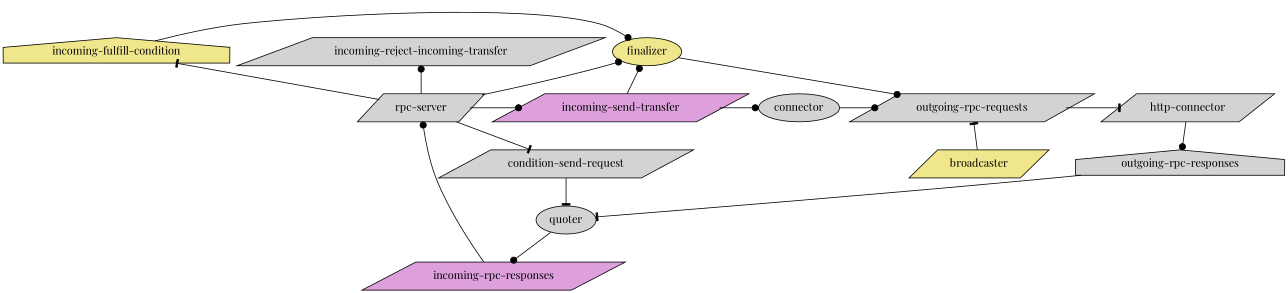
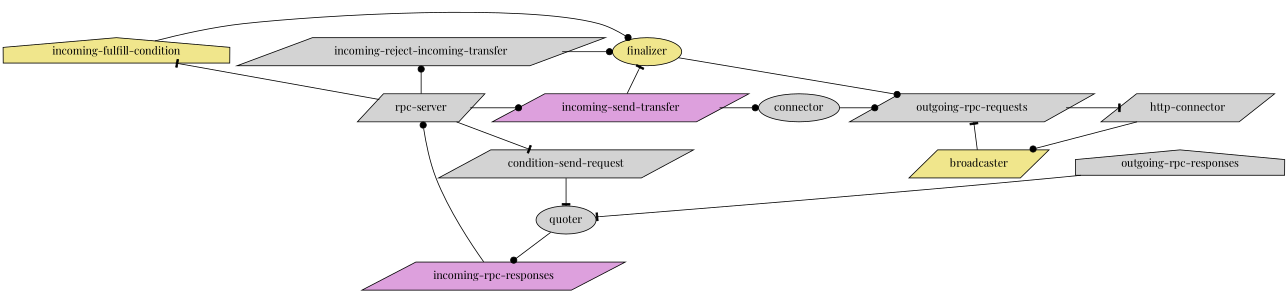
(549, 80) -> (584, 52)
(633, 81) -> (633, 81)
(1184, 133) -> (1087, 135)
